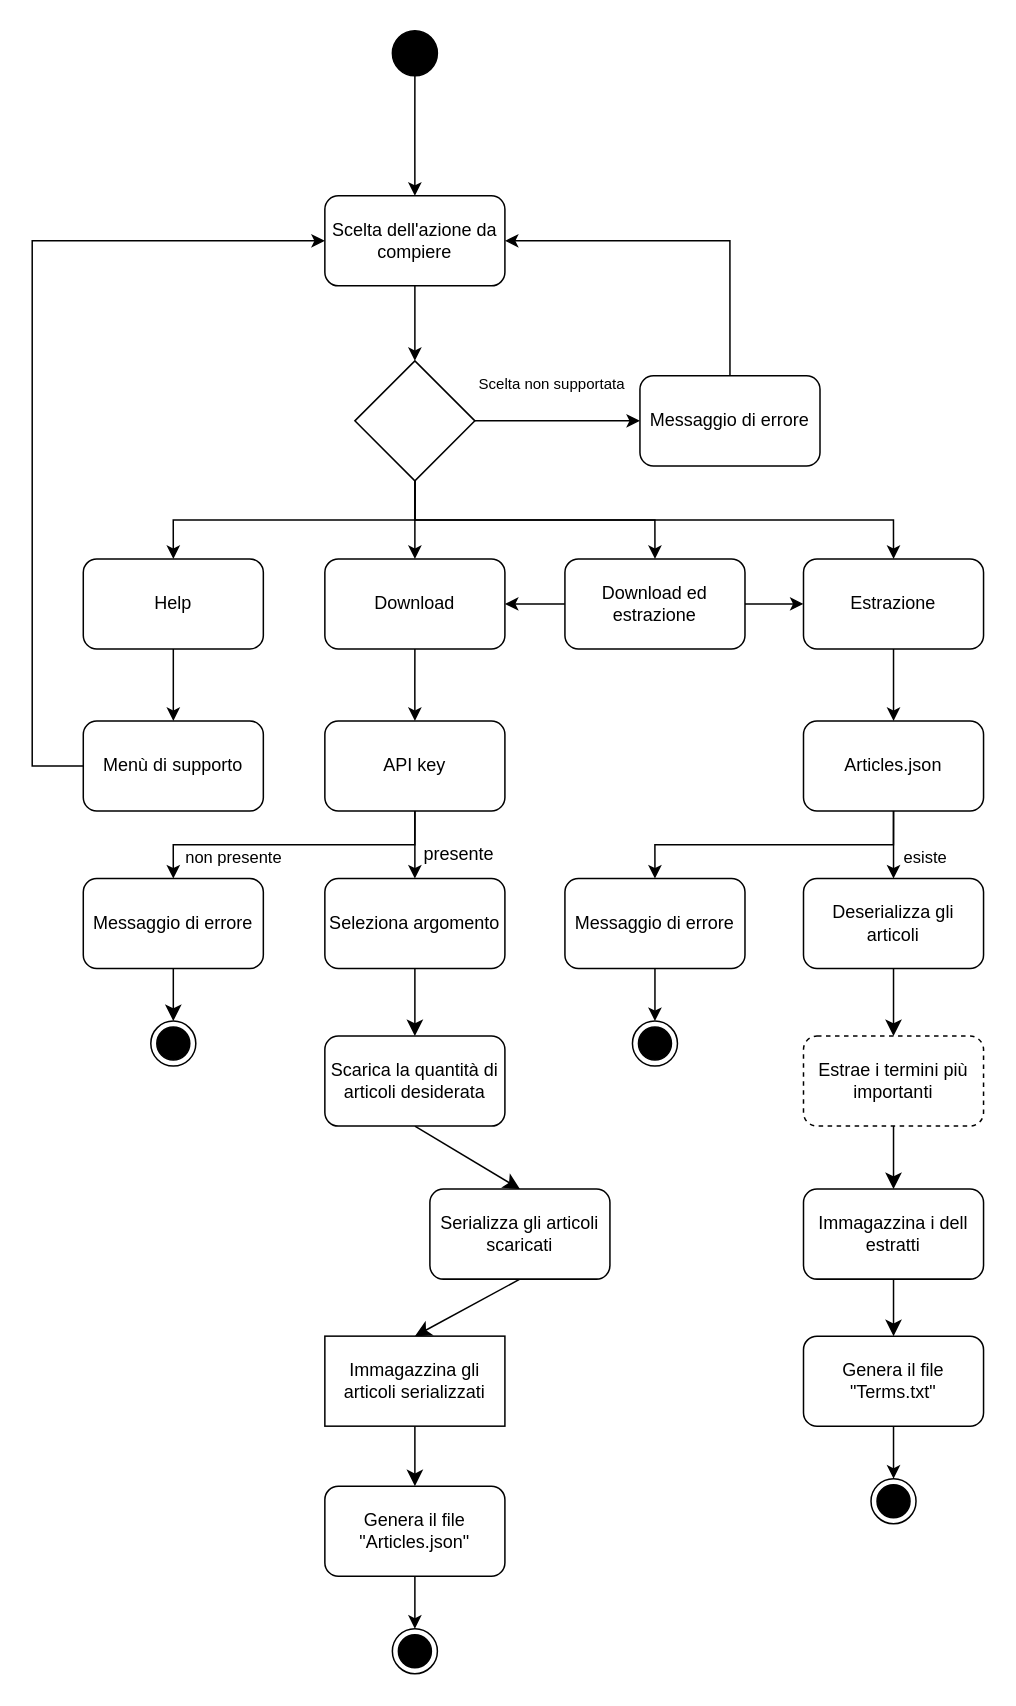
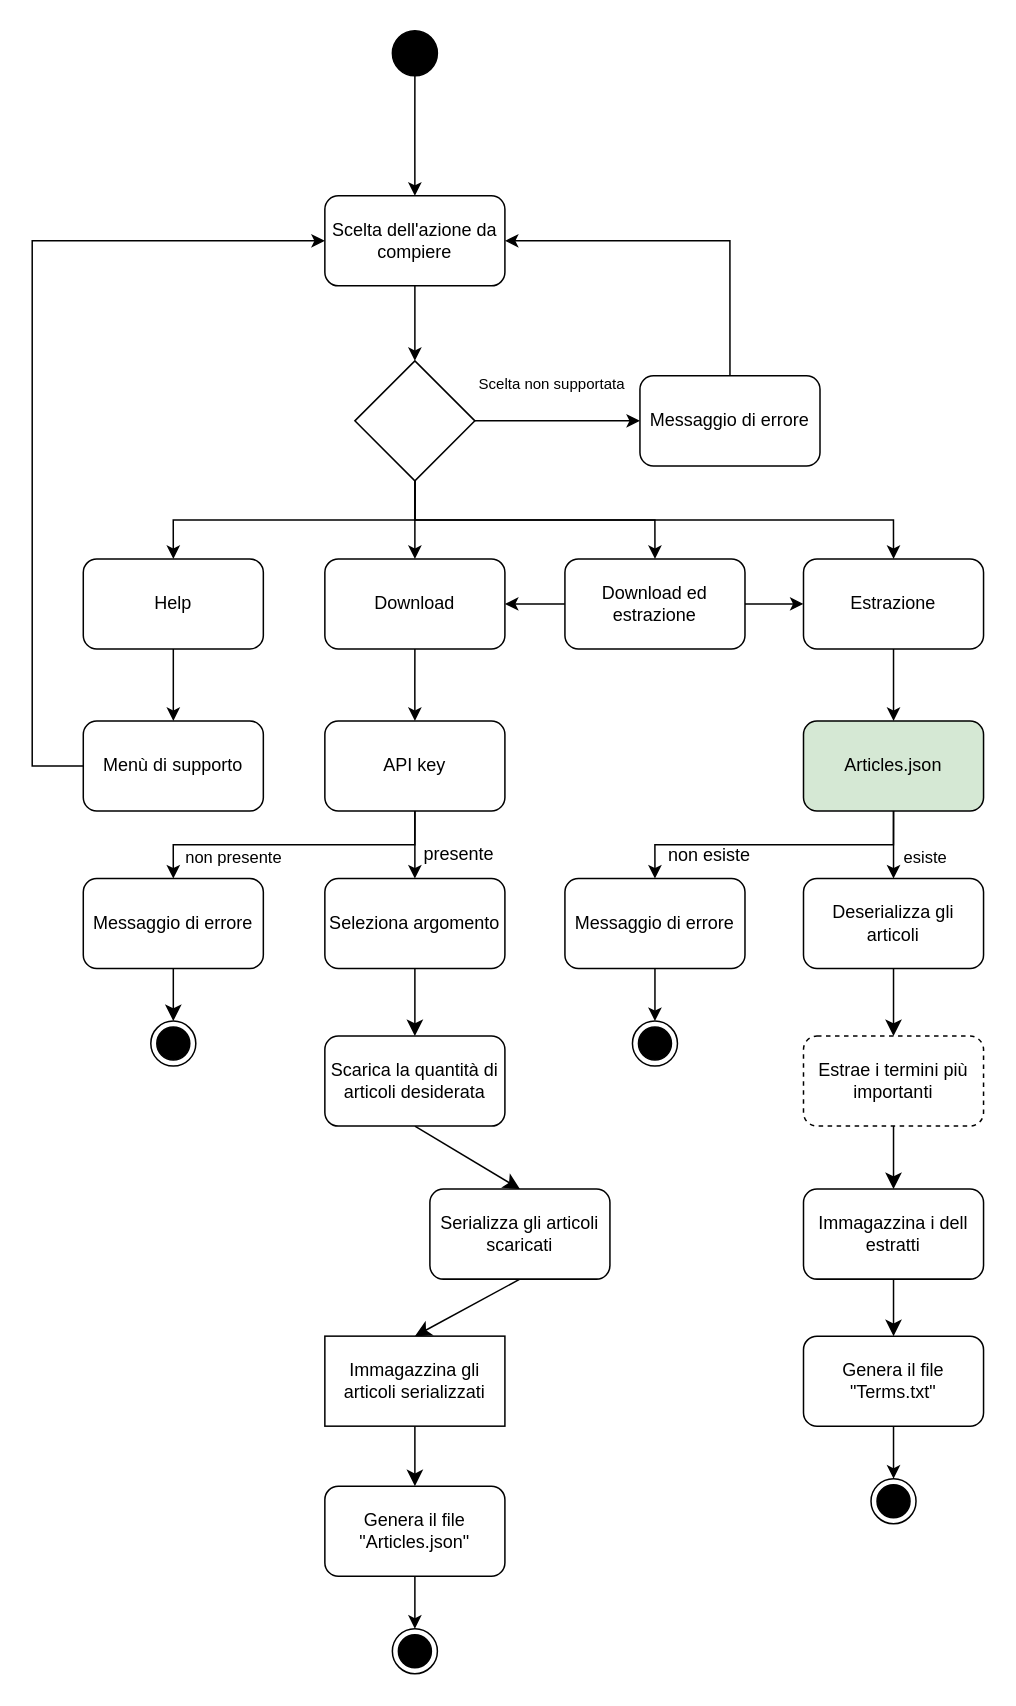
(893, 766) -> (893, 766)
none -> (709, 856)
